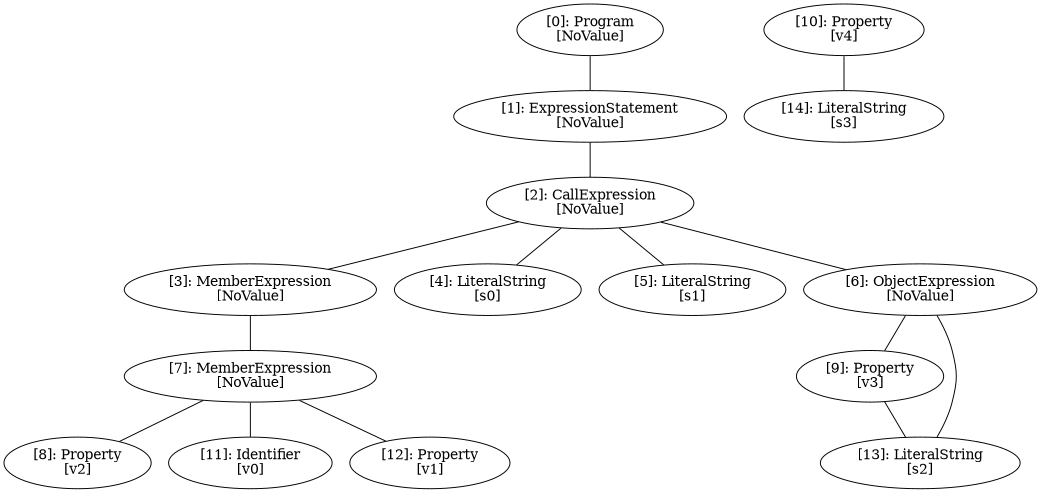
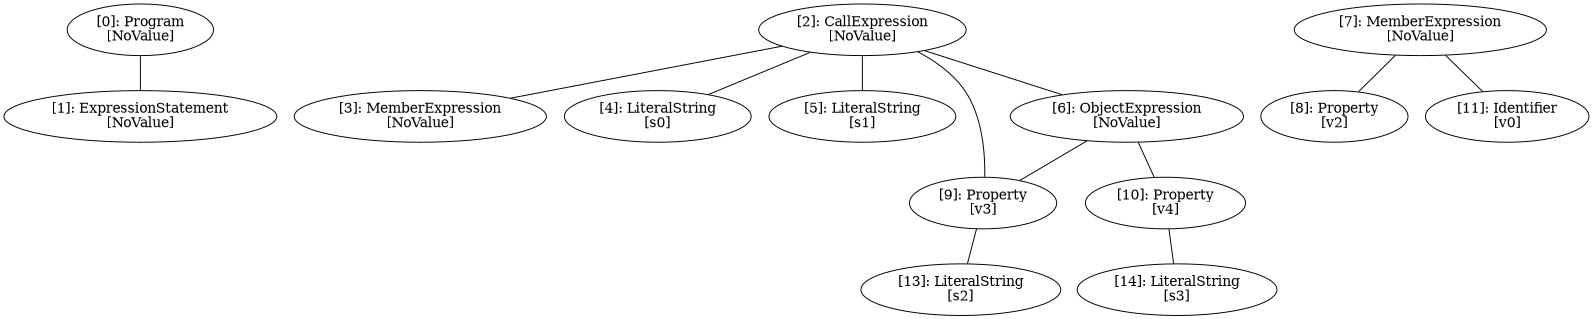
(590, 160) -> (972, 103)
(250, 333) -> none
(956, 376) -> (1146, 160)
(430, 463) -> none
